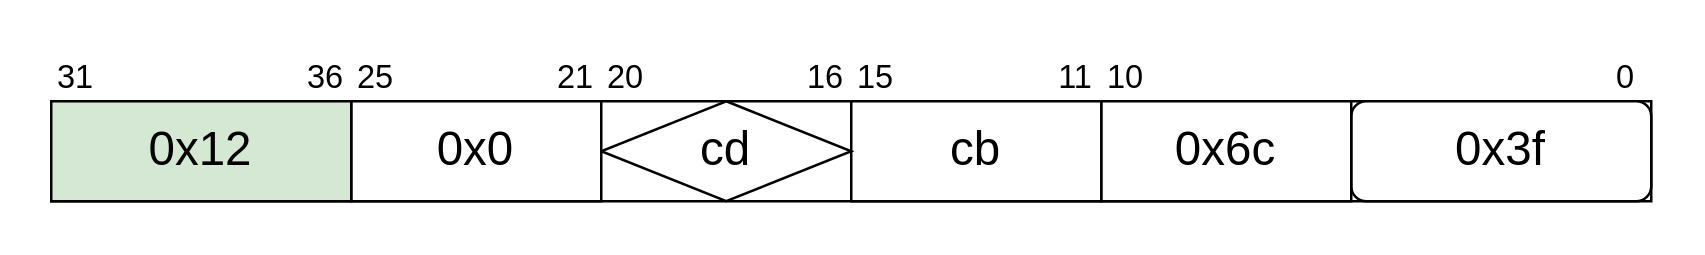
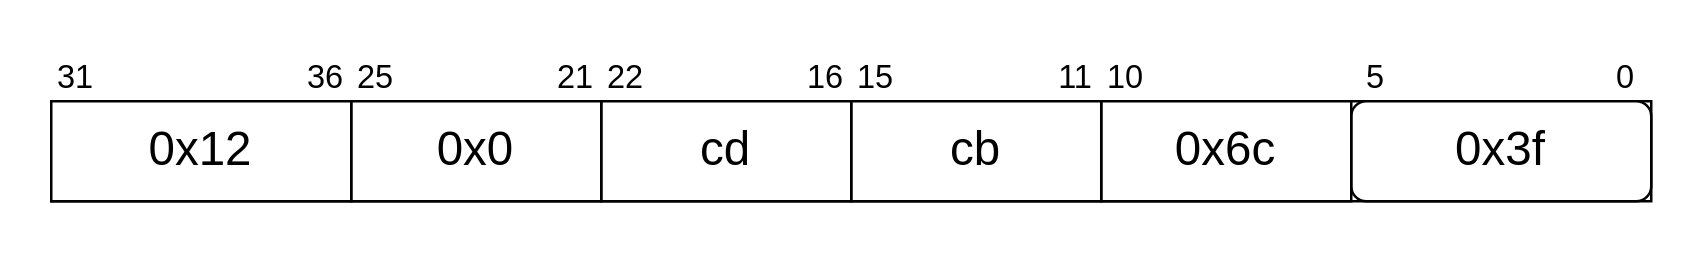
(626, 76) -> (626, 76)
none -> (1376, 76)
(201, 151) -> (201, 151)
(726, 151) -> (726, 151)
